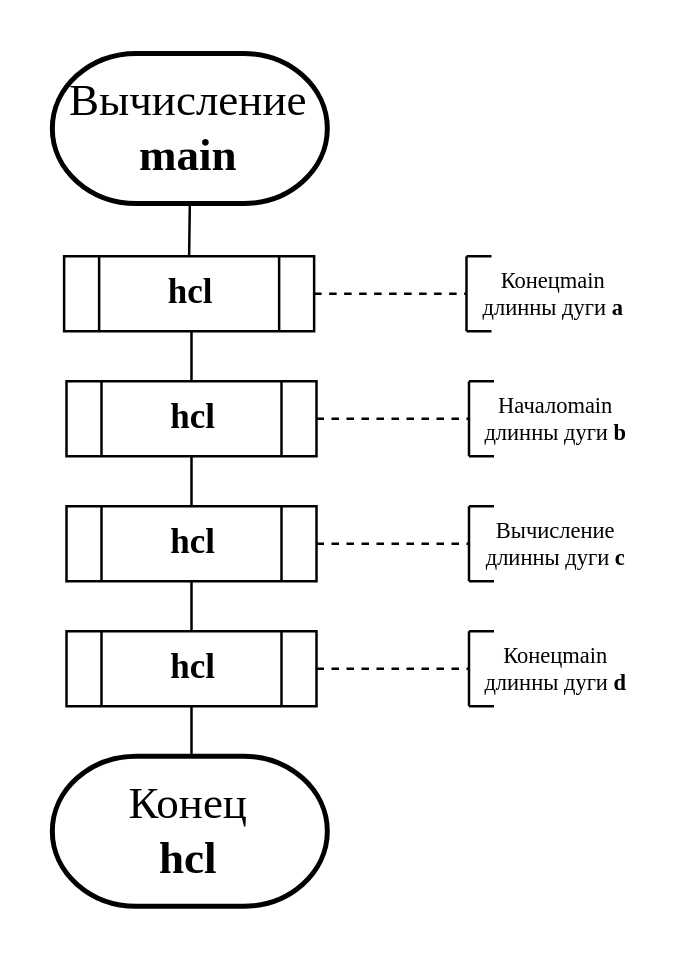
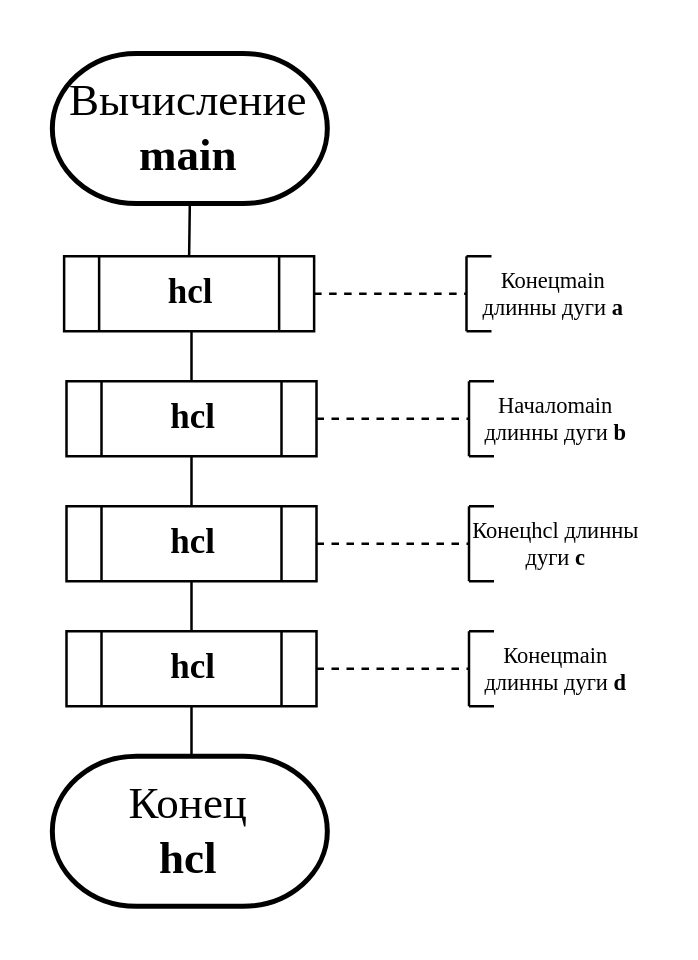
(556, 544) -> (556, 544)
